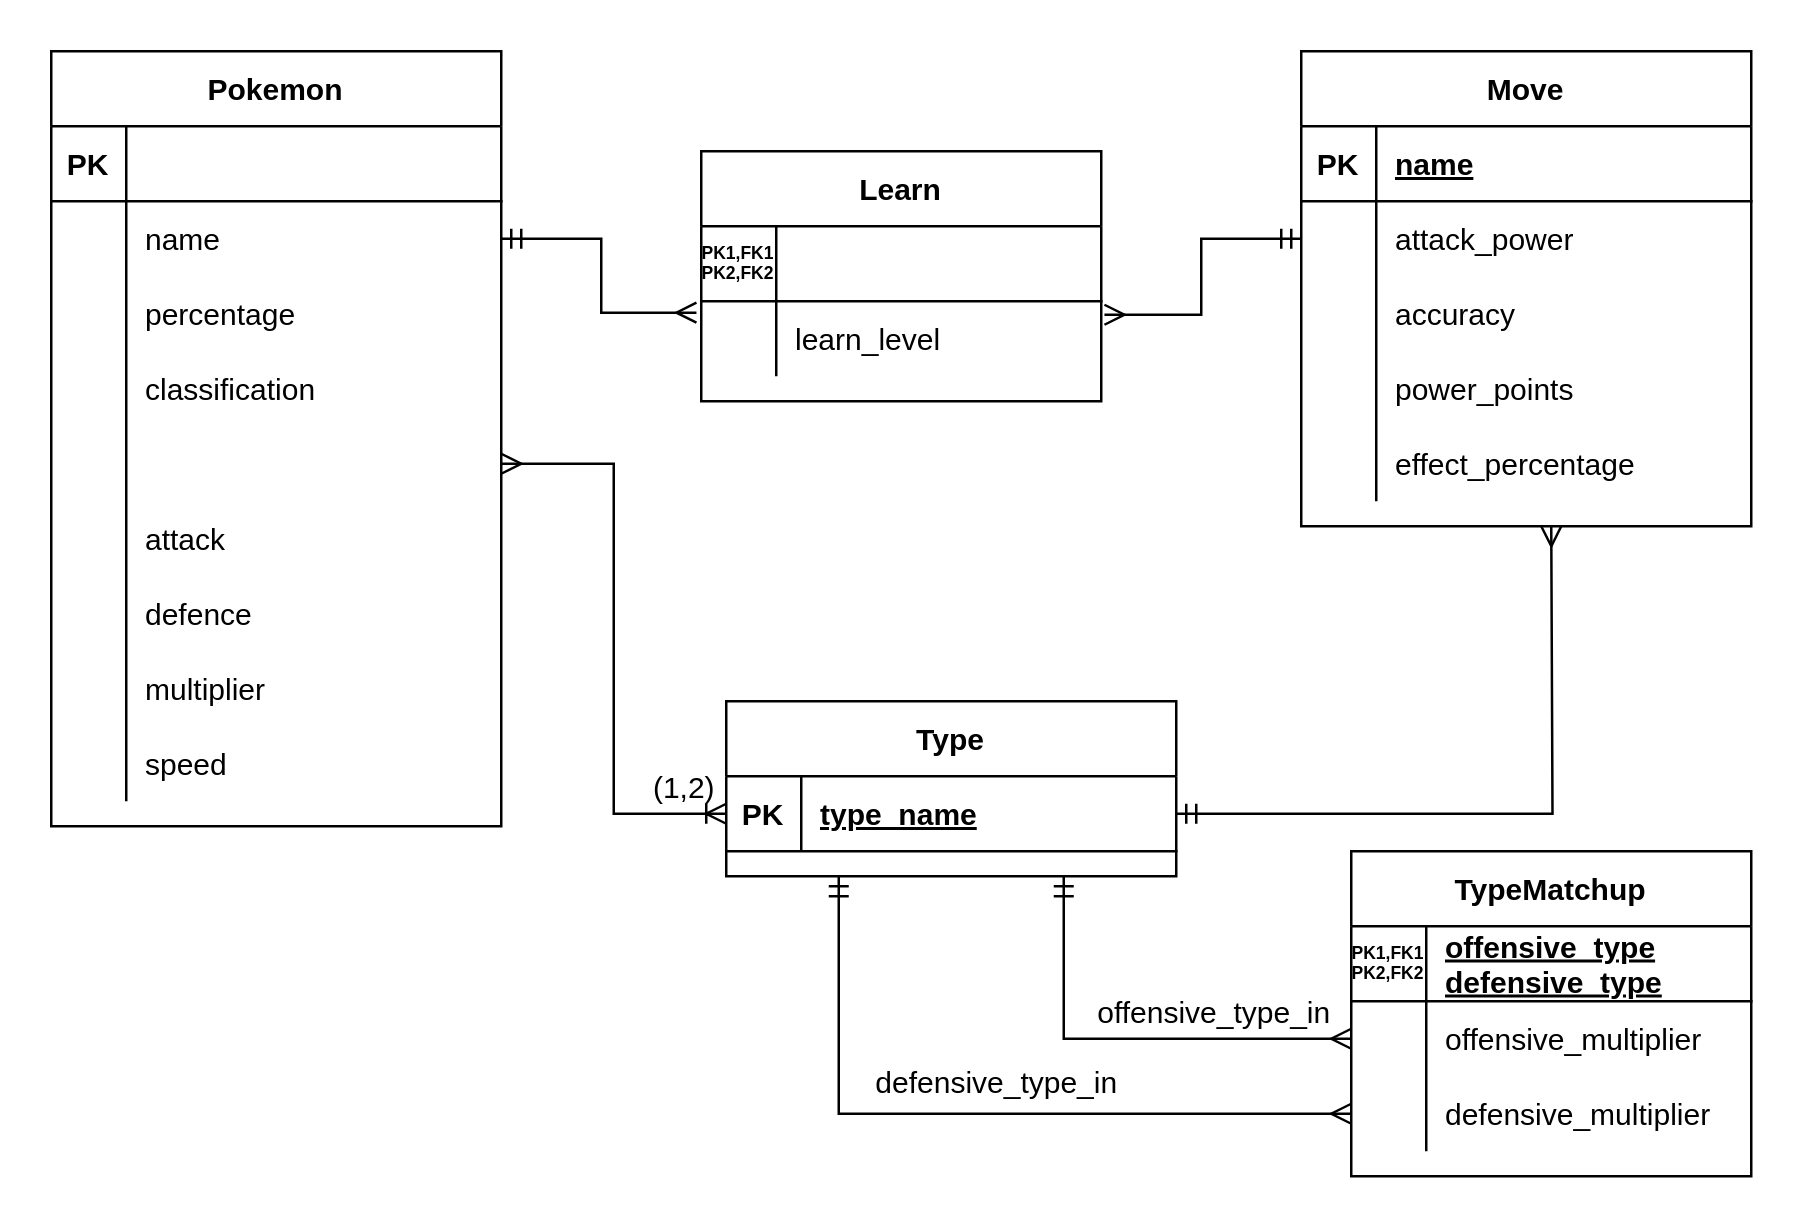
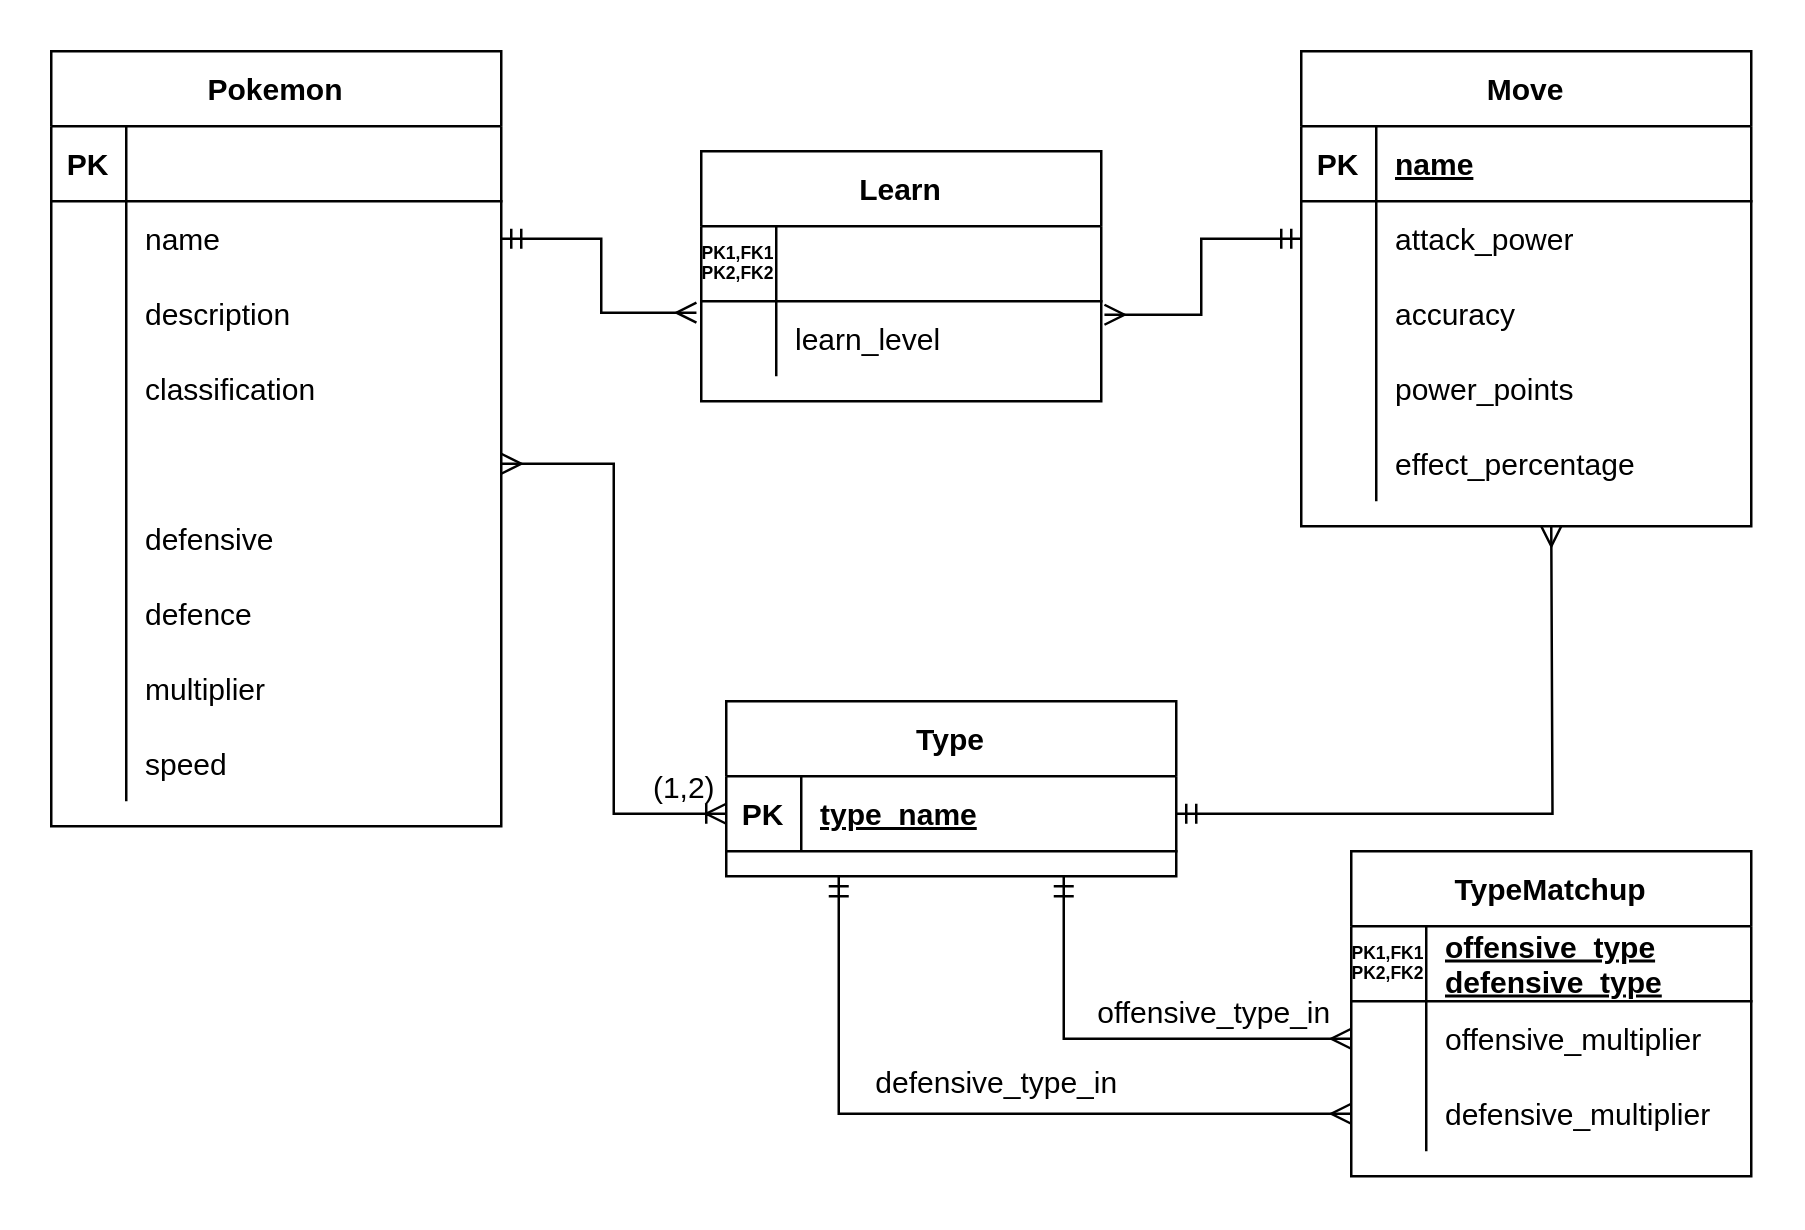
(229, 315) -> (230, 315)
(195, 540) -> (217, 540)
